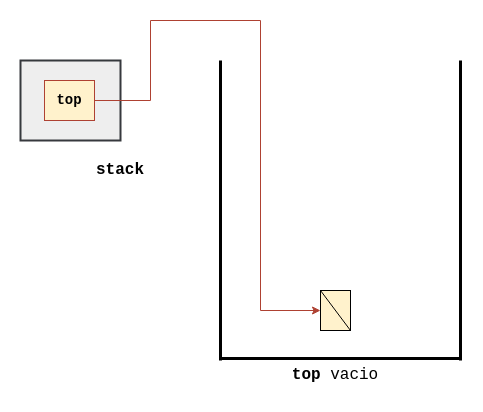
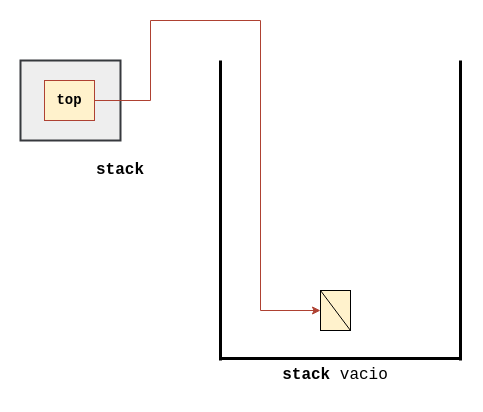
(336, 376) -> (336, 376)
